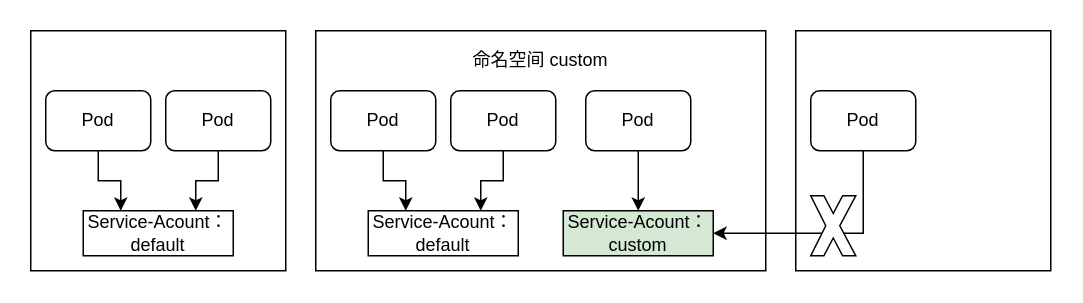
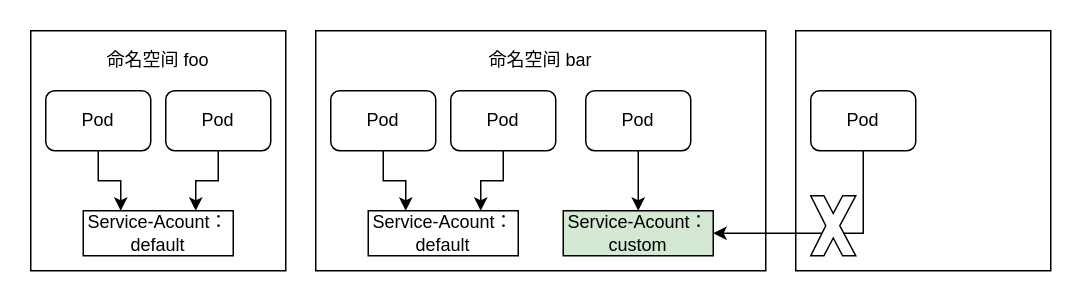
none -> (158, 61)
(541, 61) -> (541, 61)
